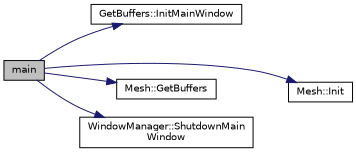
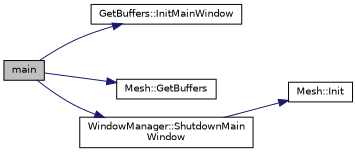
(167, 64) -> (251, 110)
